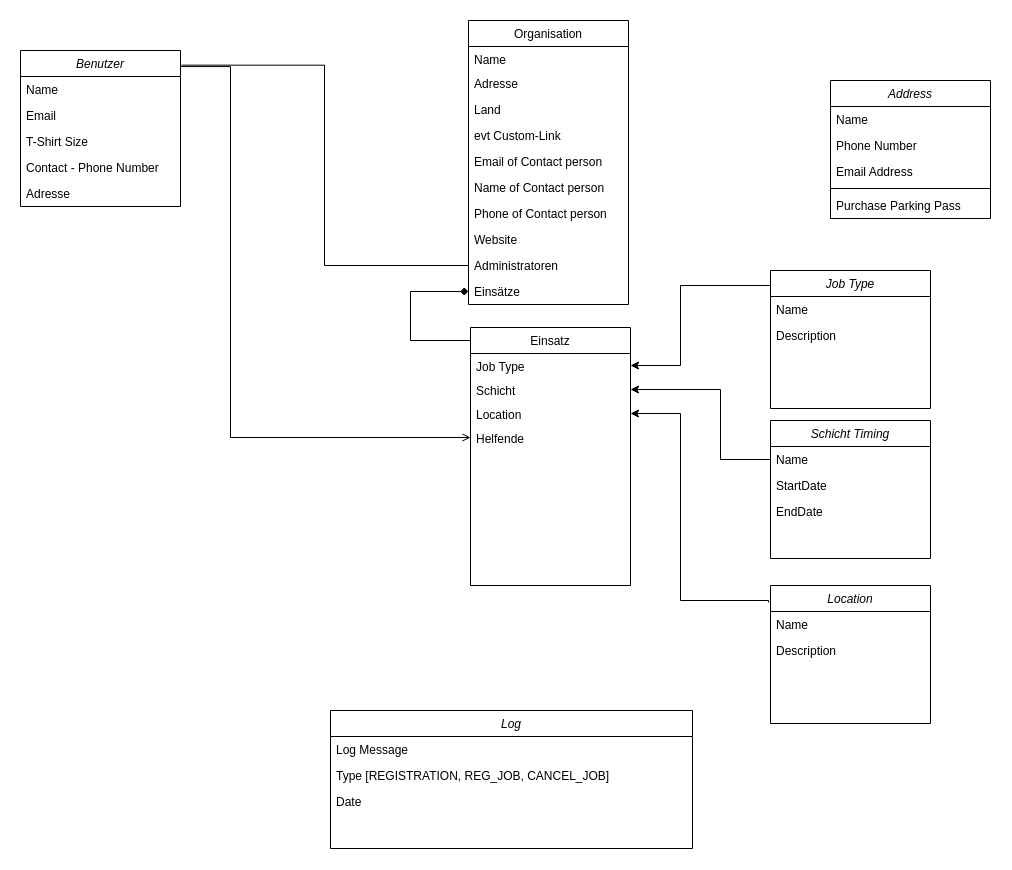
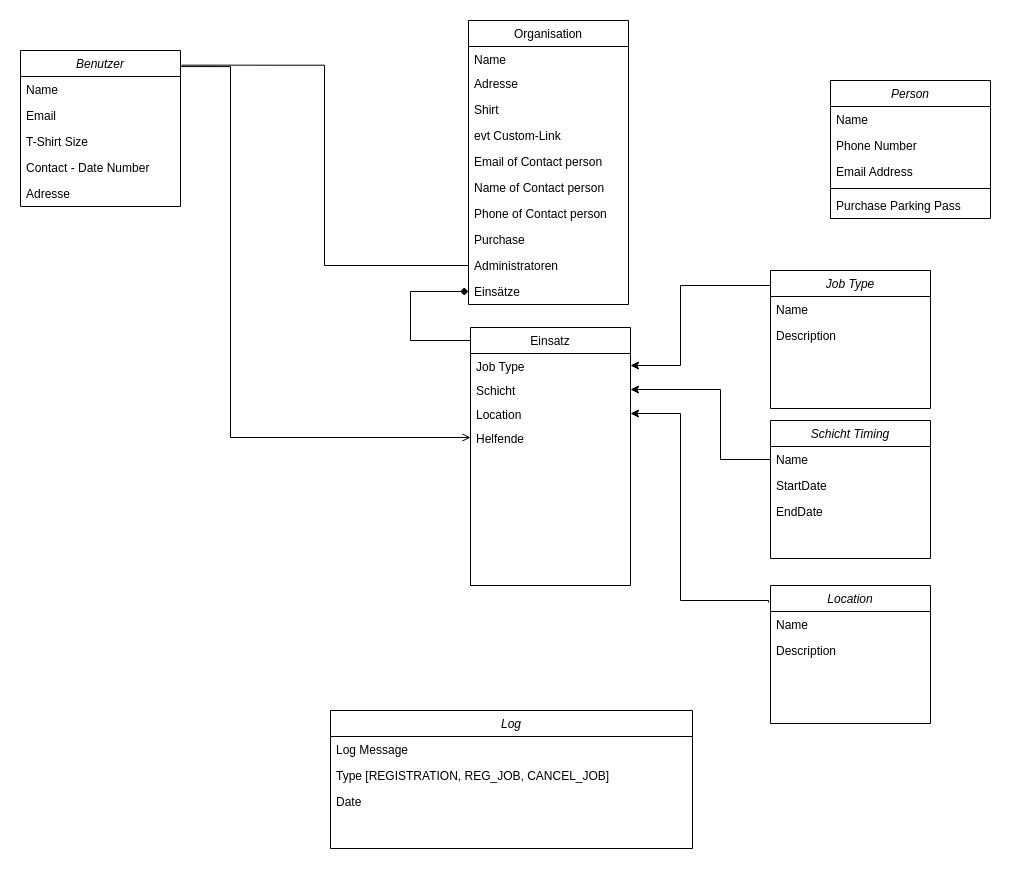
(910, 94) -> (910, 94)
(487, 110) -> (489, 110)
(95, 168) -> (92, 168)
(496, 240) -> (501, 240)
